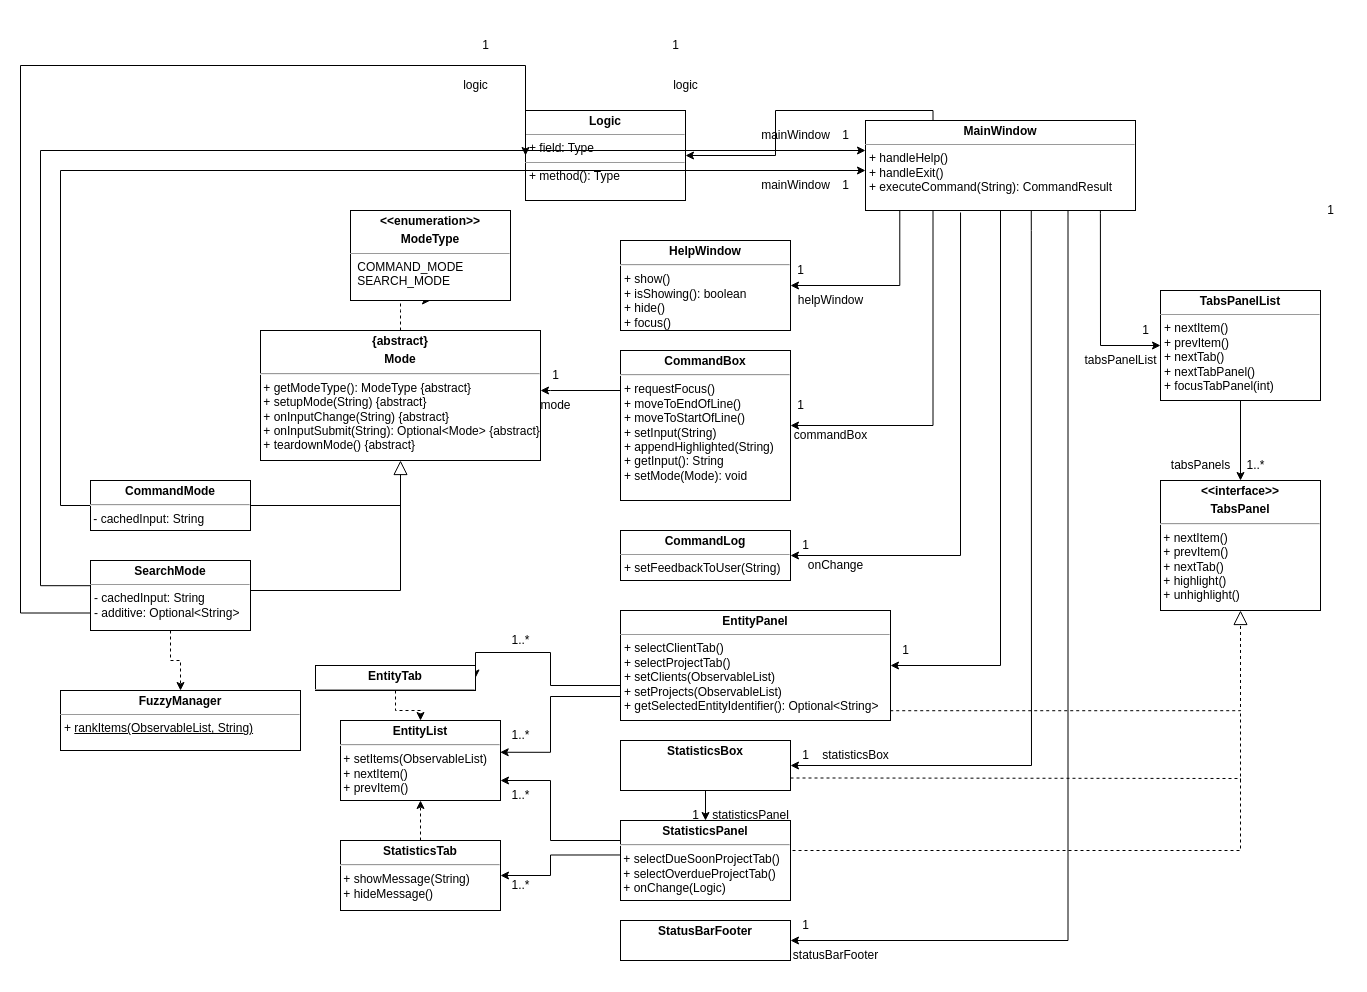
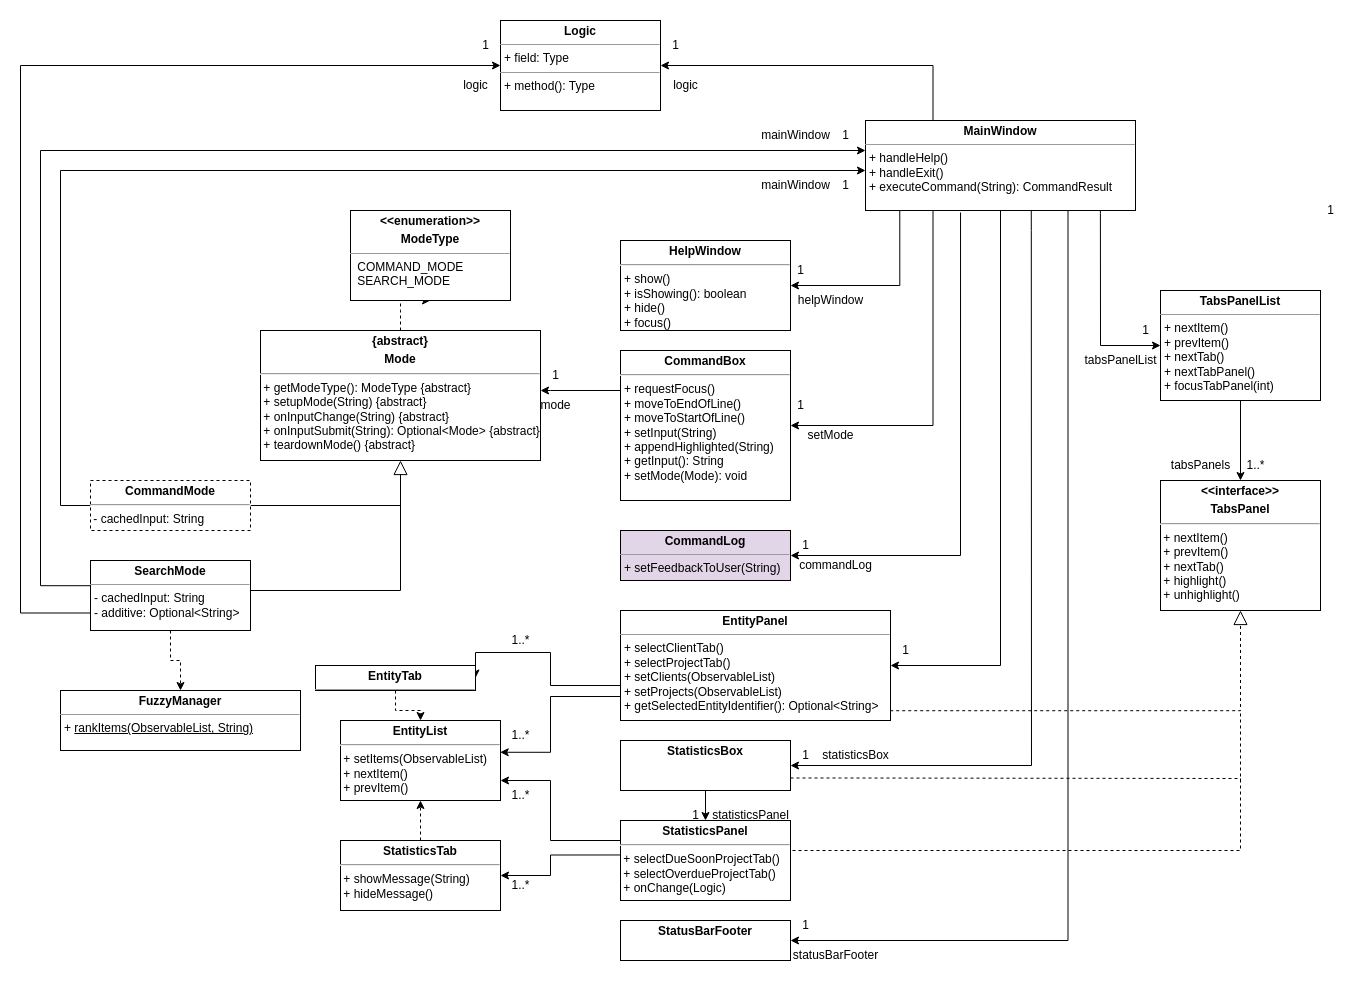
(606, 156) -> (581, 66)
(831, 436) -> (831, 436)
(171, 506) -> (171, 506)
(706, 556) -> (706, 556)
(836, 566) -> (836, 566)
